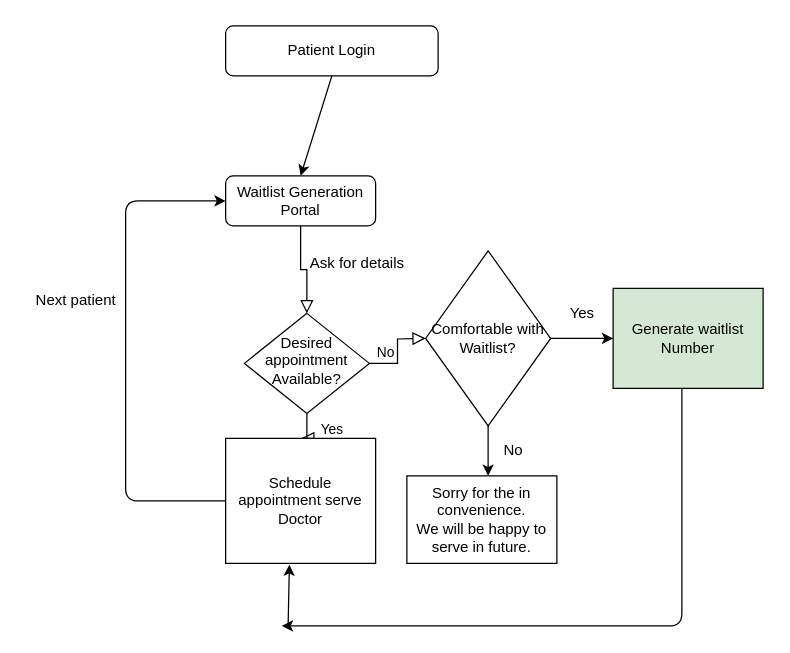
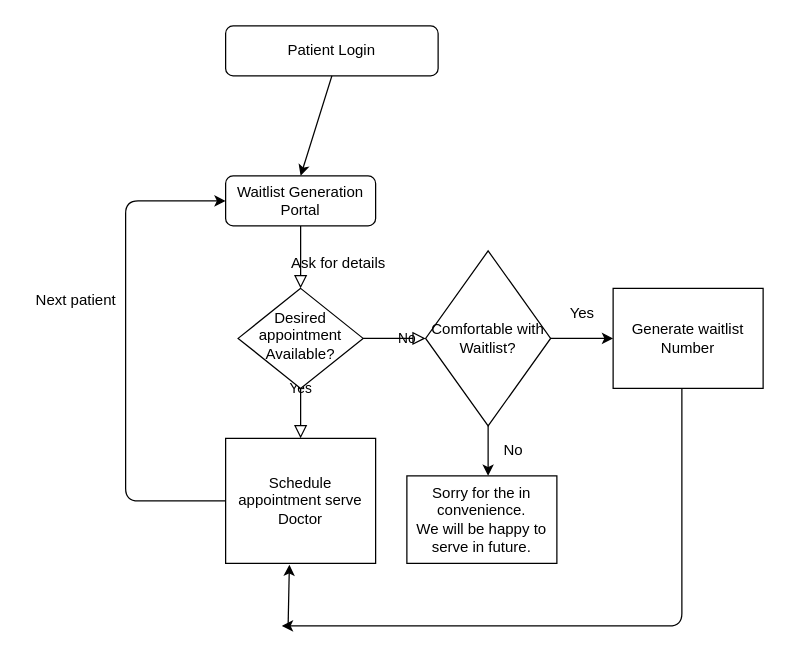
(357, 263) -> (338, 263)
(688, 338) -> (688, 338)
(307, 363) -> (301, 338)
